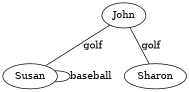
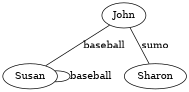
(93, 46) -> (104, 46)
(151, 46) -> (155, 46)
